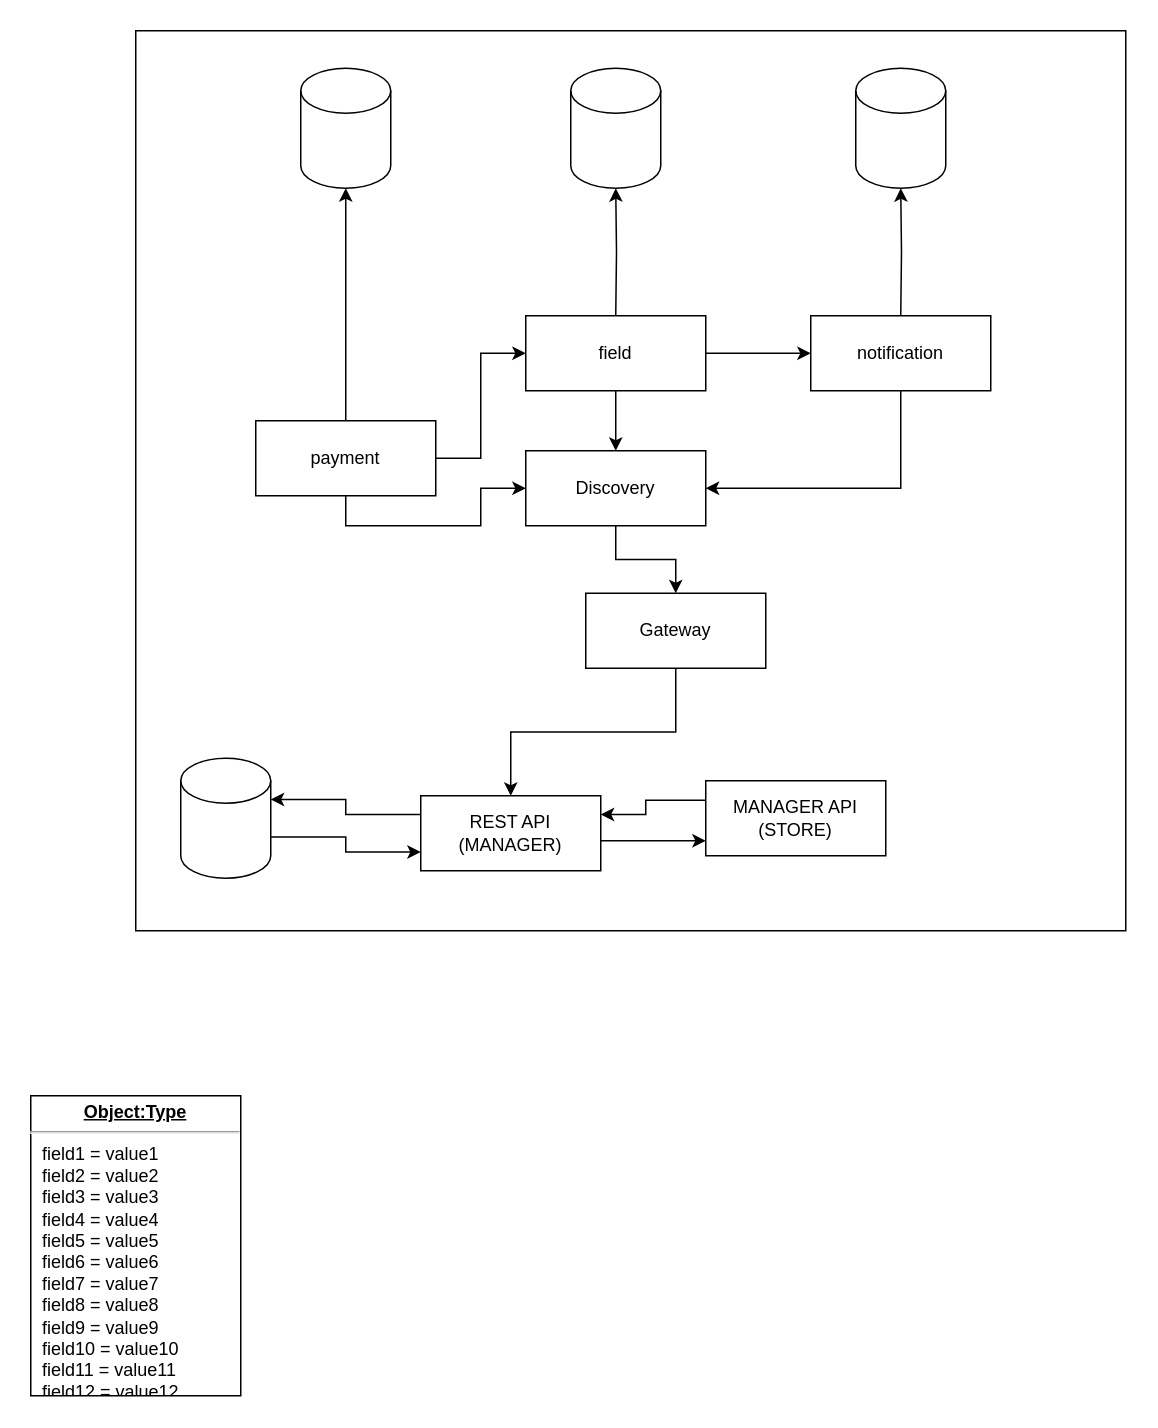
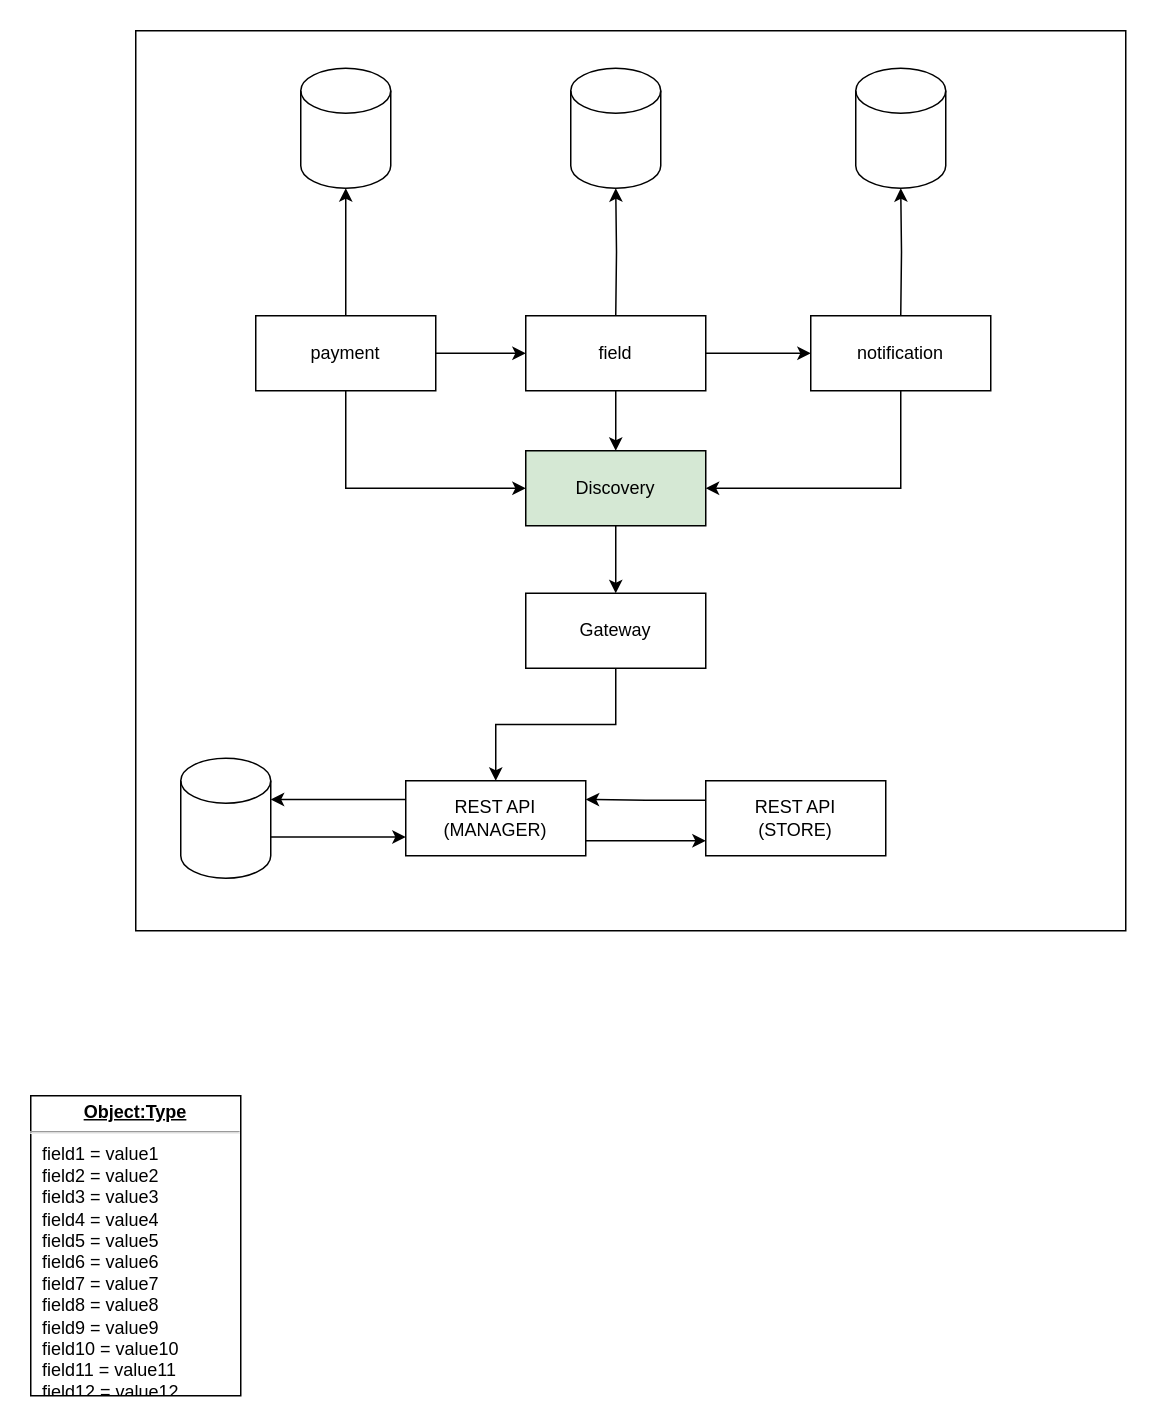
(346, 458) -> (346, 353)
(616, 488) -> (616, 488)
(676, 631) -> (616, 631)
(796, 818) -> (796, 818)
(511, 833) -> (496, 818)
